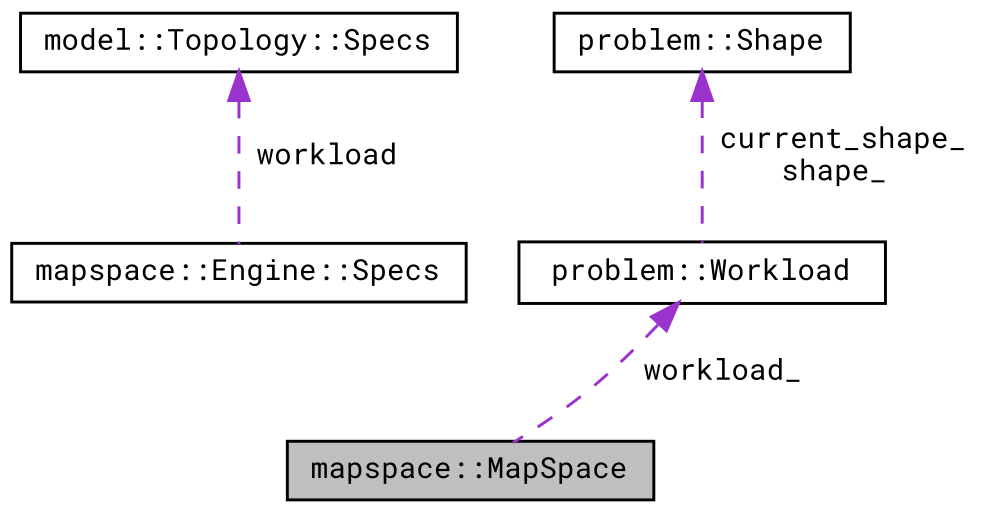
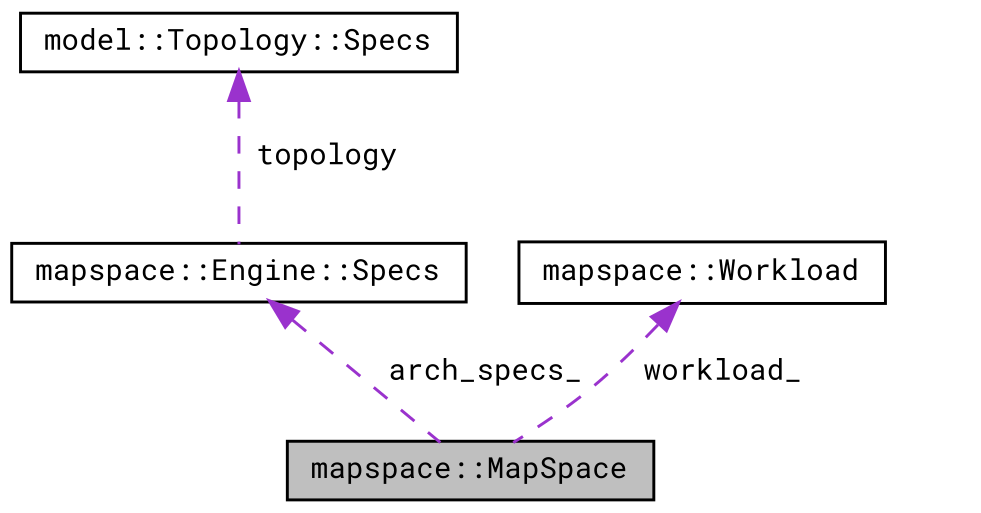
(702, 43) -> none
(320, 157) -> (320, 157)
(702, 273) -> (702, 273)
none -> (366, 381)
